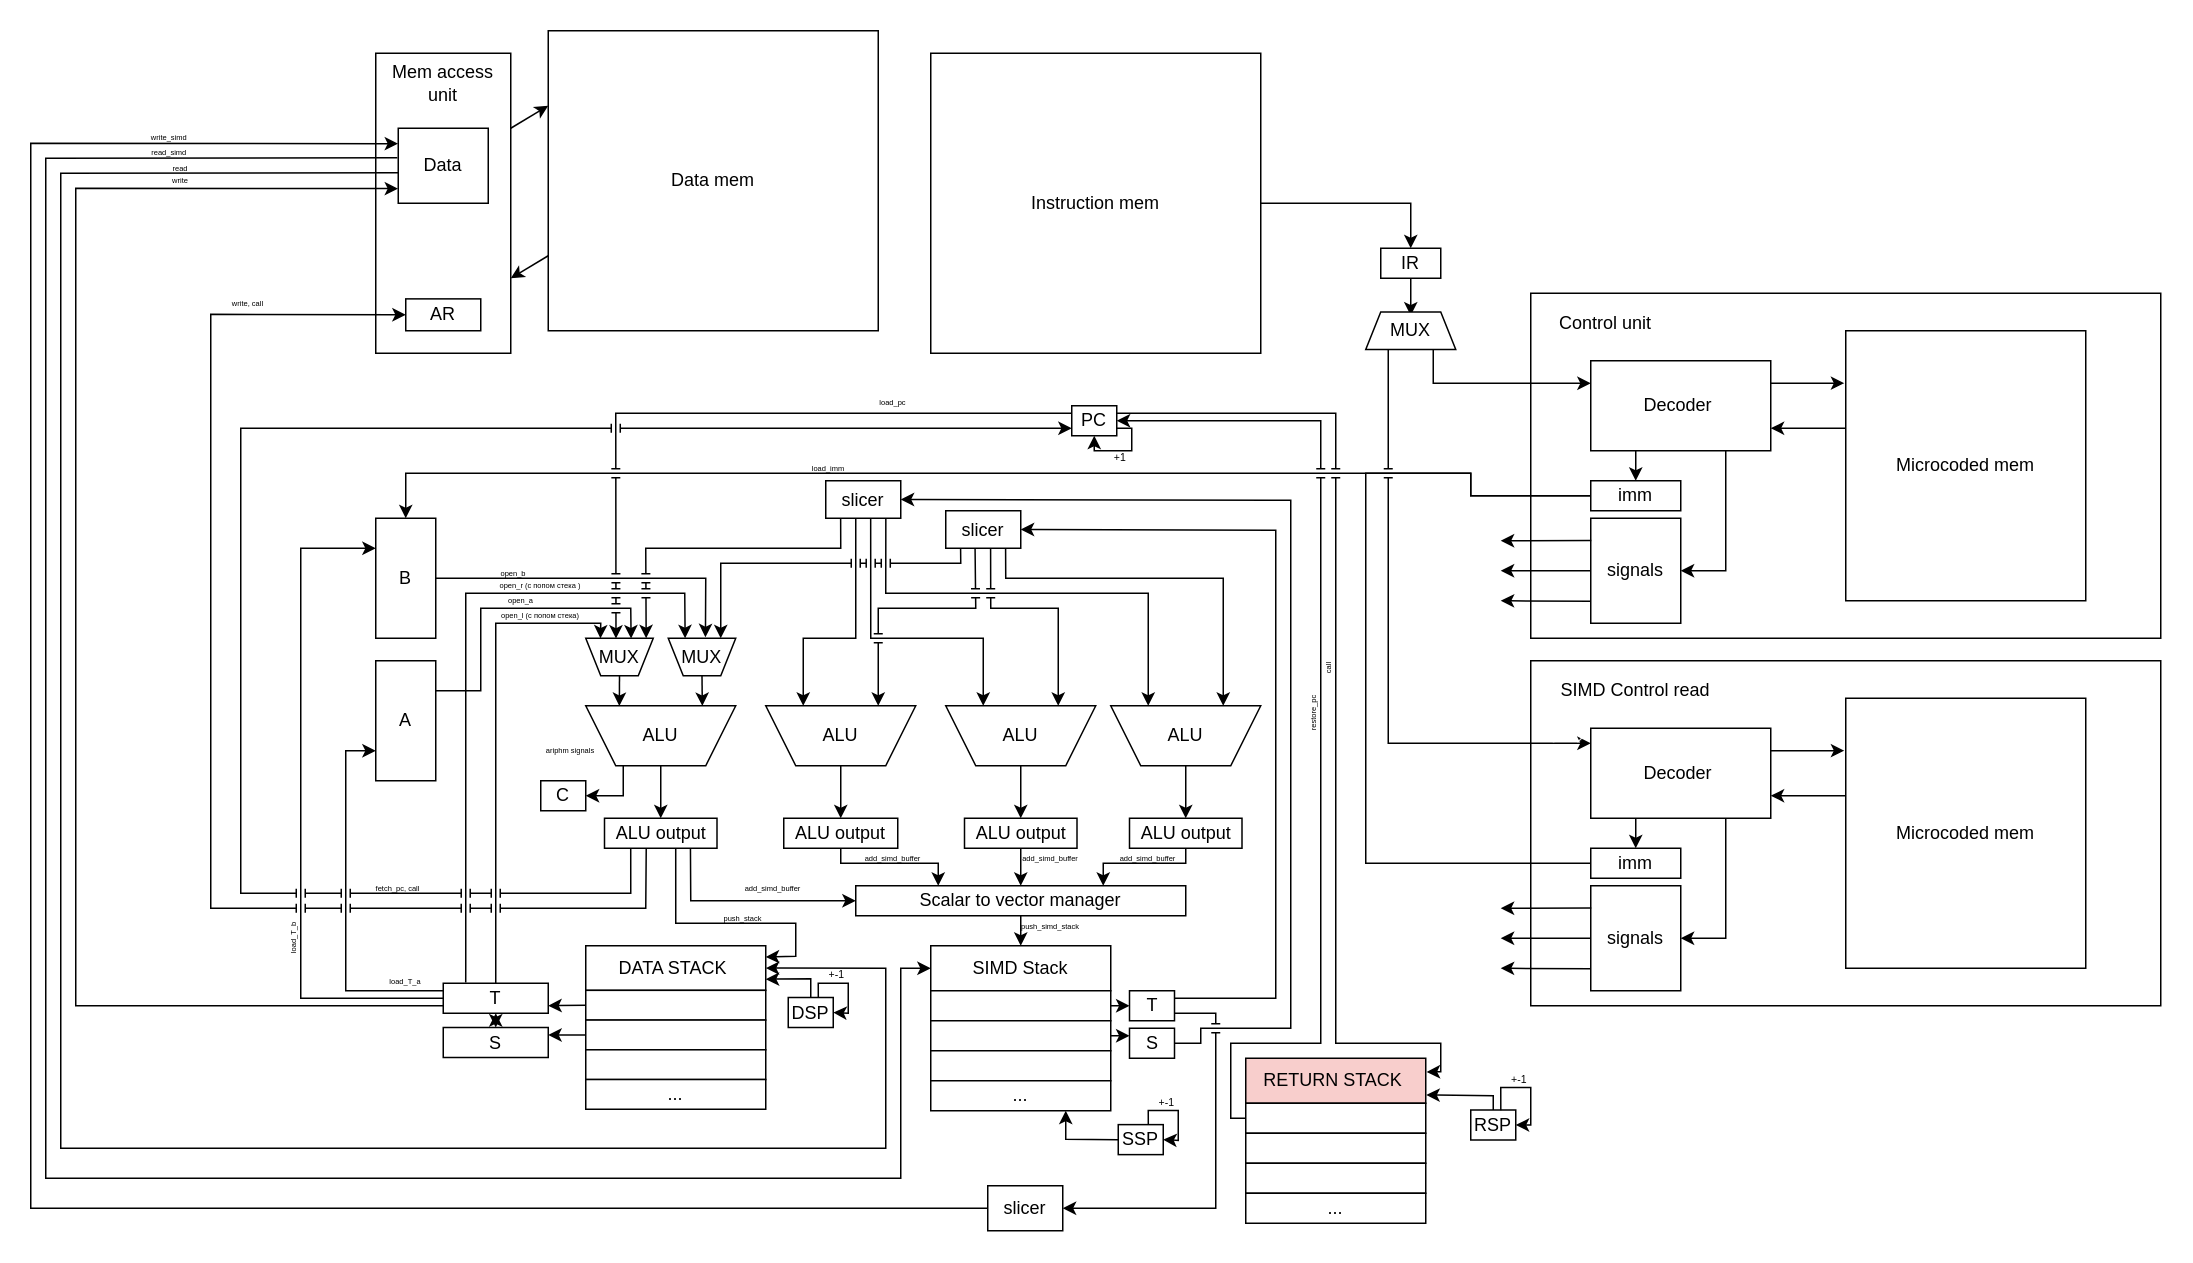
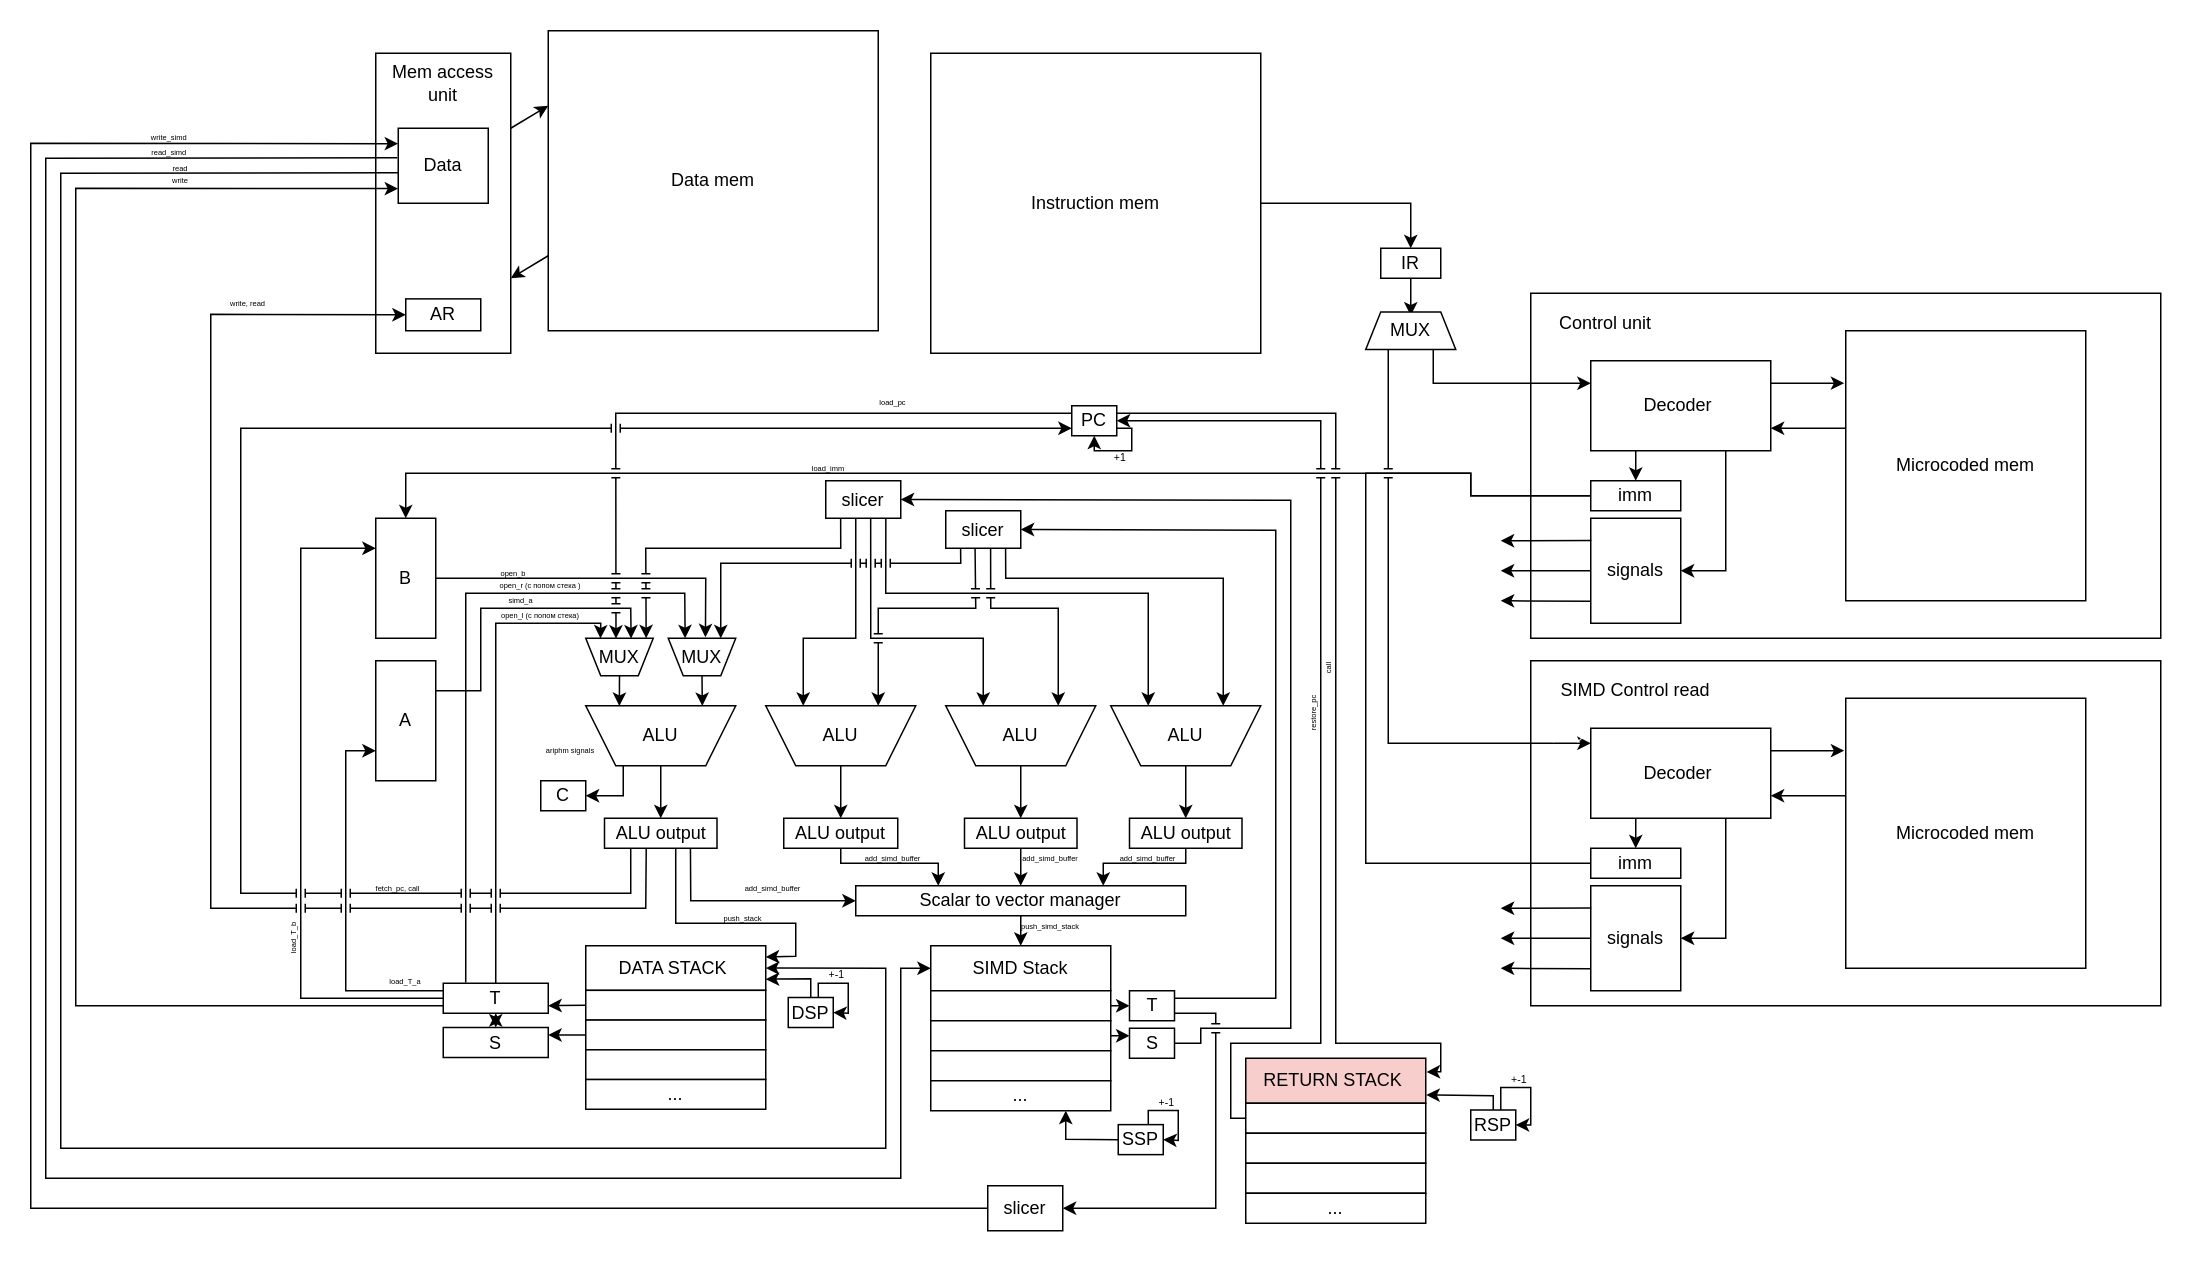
(248, 301) -> (248, 301)
(521, 598) -> (521, 598)
